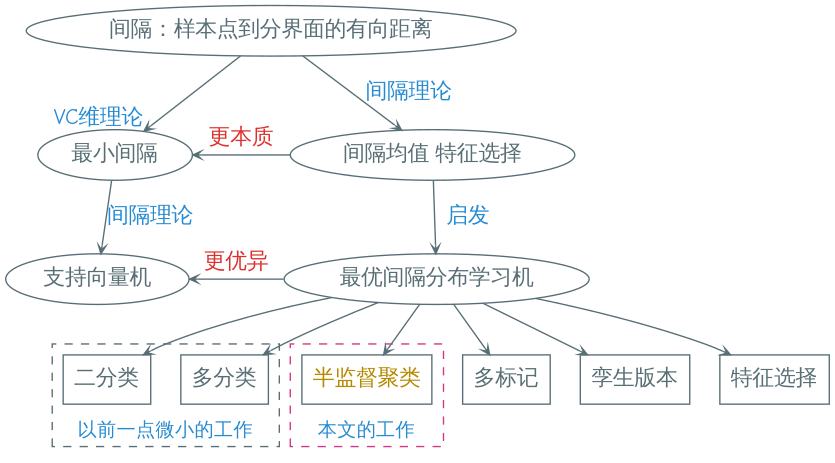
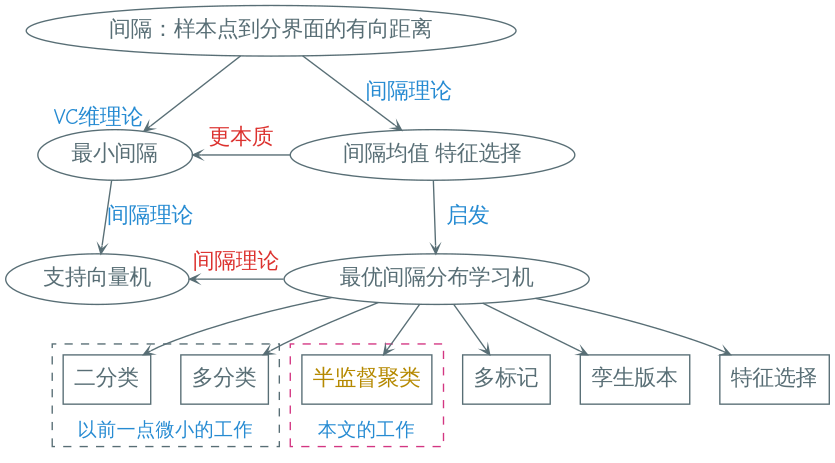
(237, 263) -> (237, 263)
